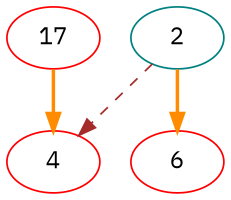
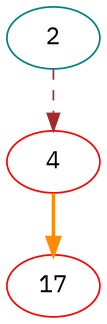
(53, 91) -> (53, 215)
(177, 162) -> none
